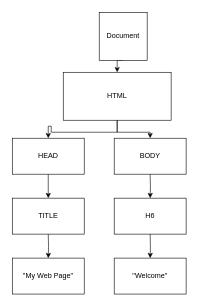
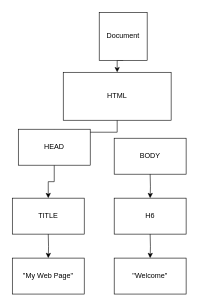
(149, 132) -> none
(48, 156) -> (54, 147)
